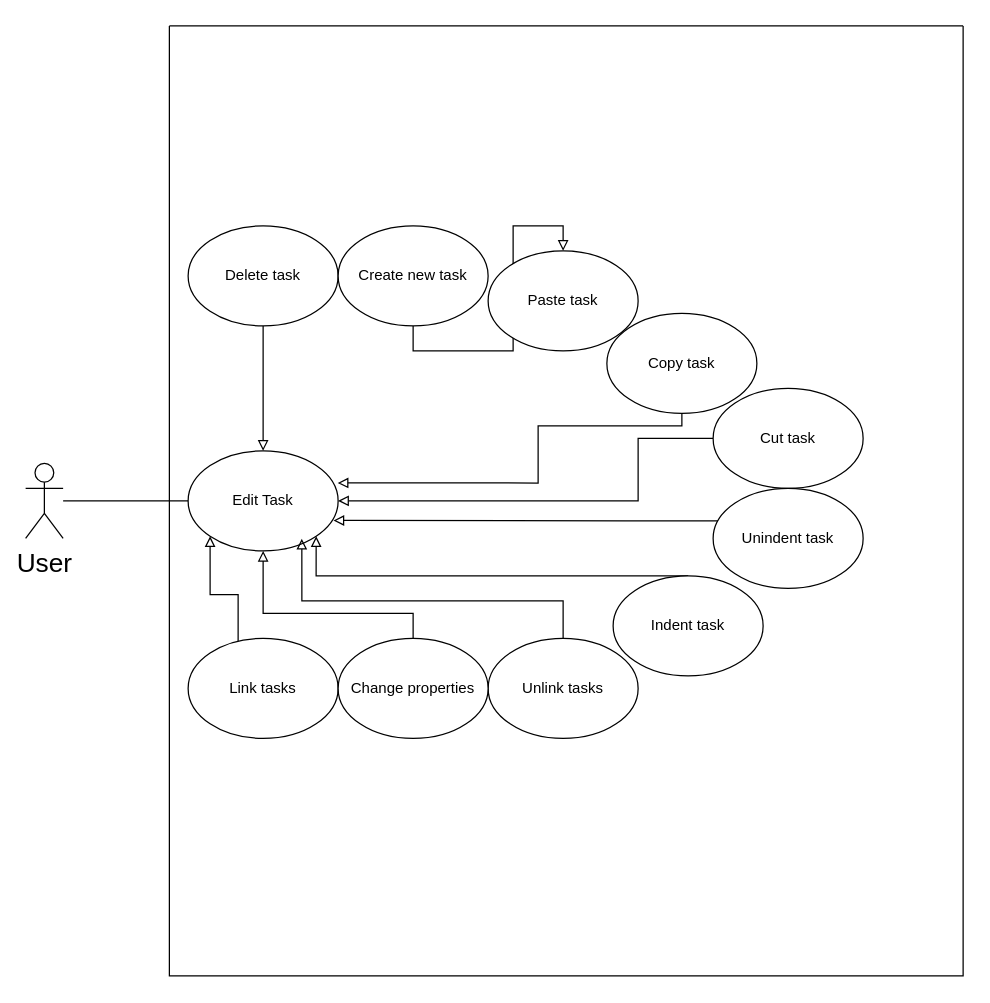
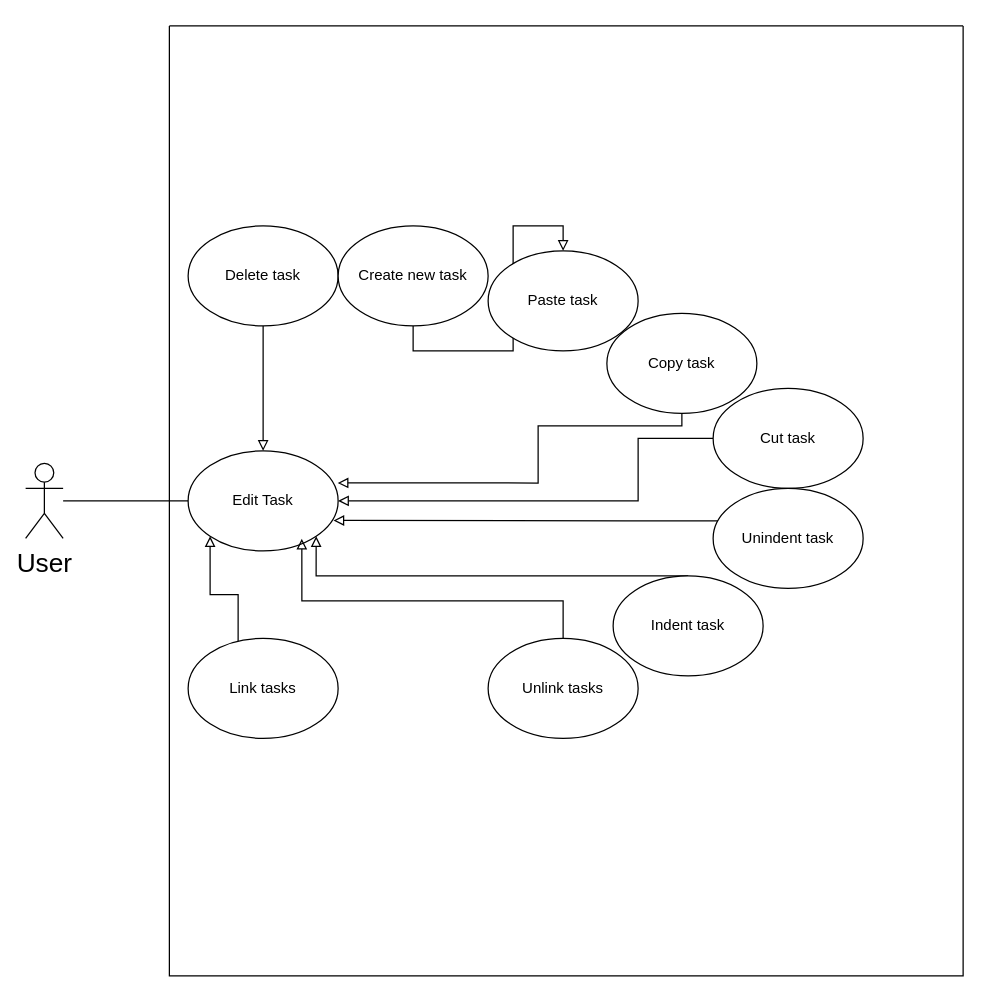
(325, 613) -> none
(413, 688) -> none
